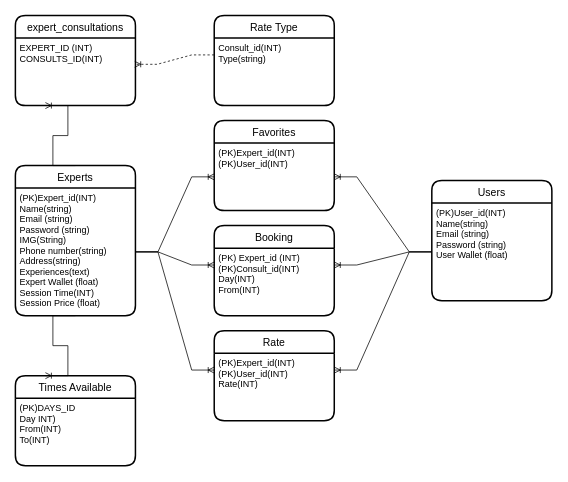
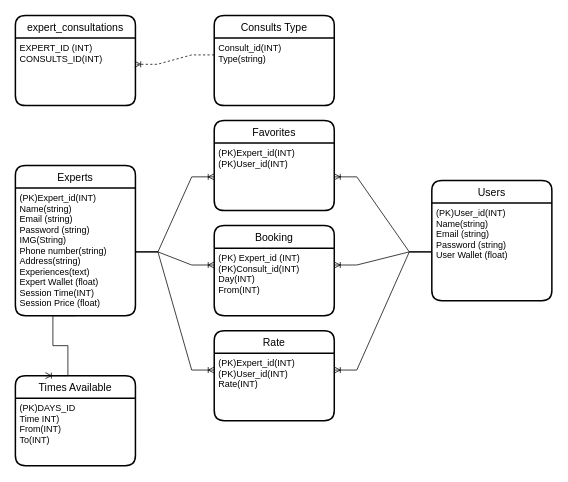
(274, 27) -> (274, 27)
(59, 135) -> none
(47, 408) -> (47, 408)
